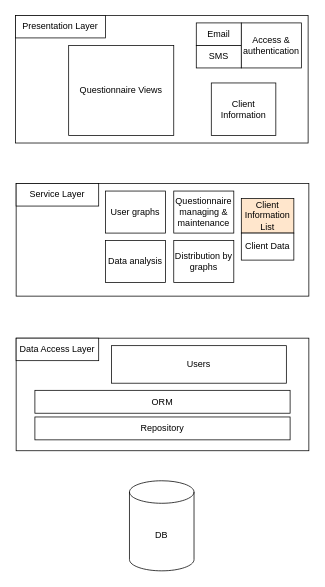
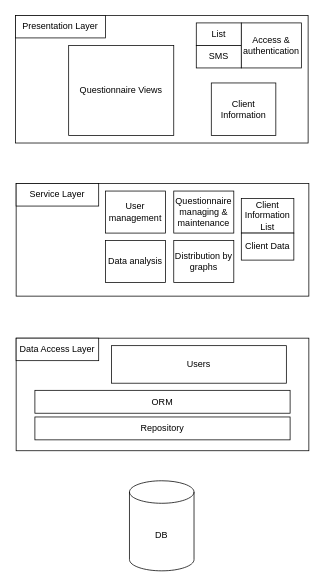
(219, 34) -> (219, 34)
(135, 212) -> (135, 212)
(267, 216) -> (267, 216)
